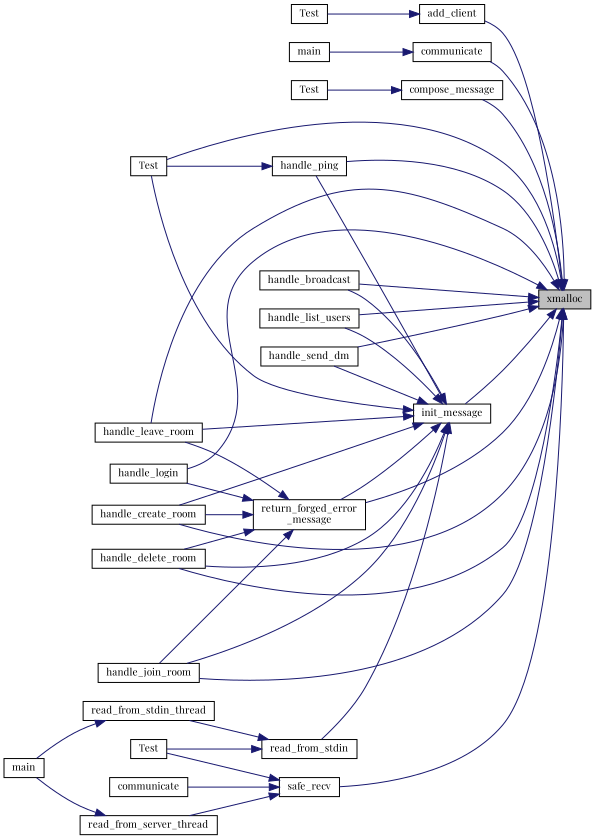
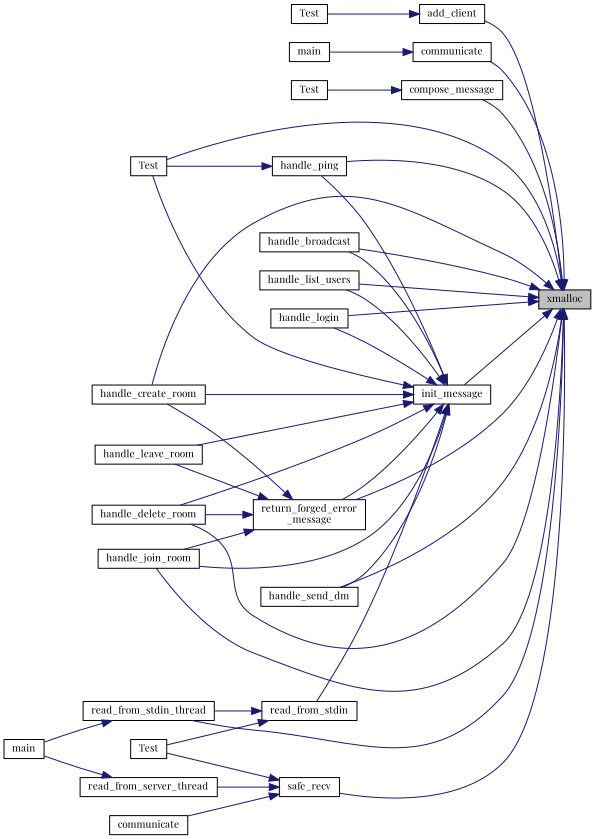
(303, 203) -> (517, 671)
(209, 489) -> (382, 352)
